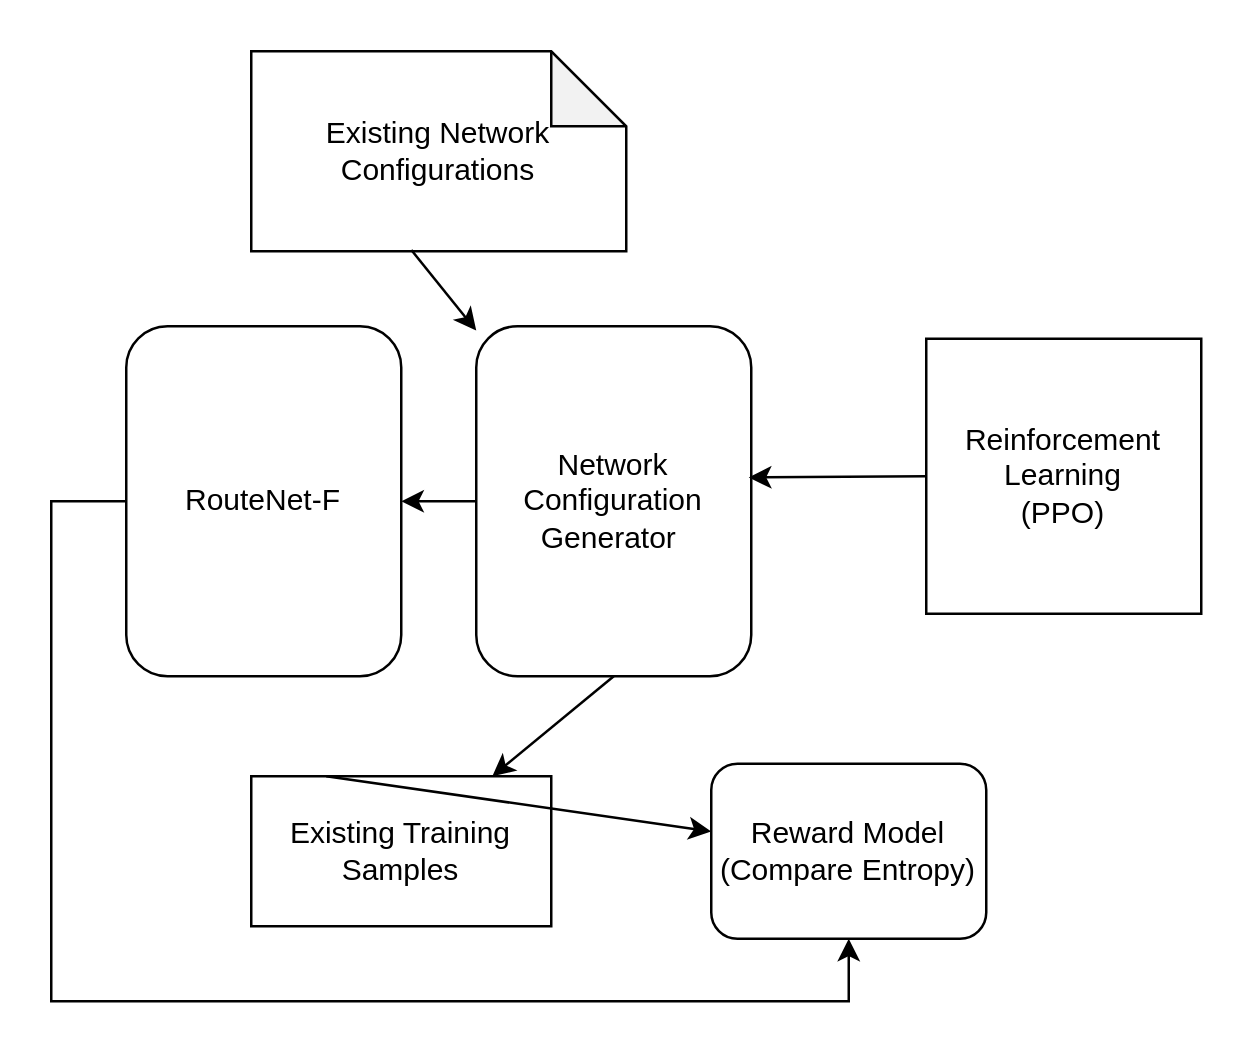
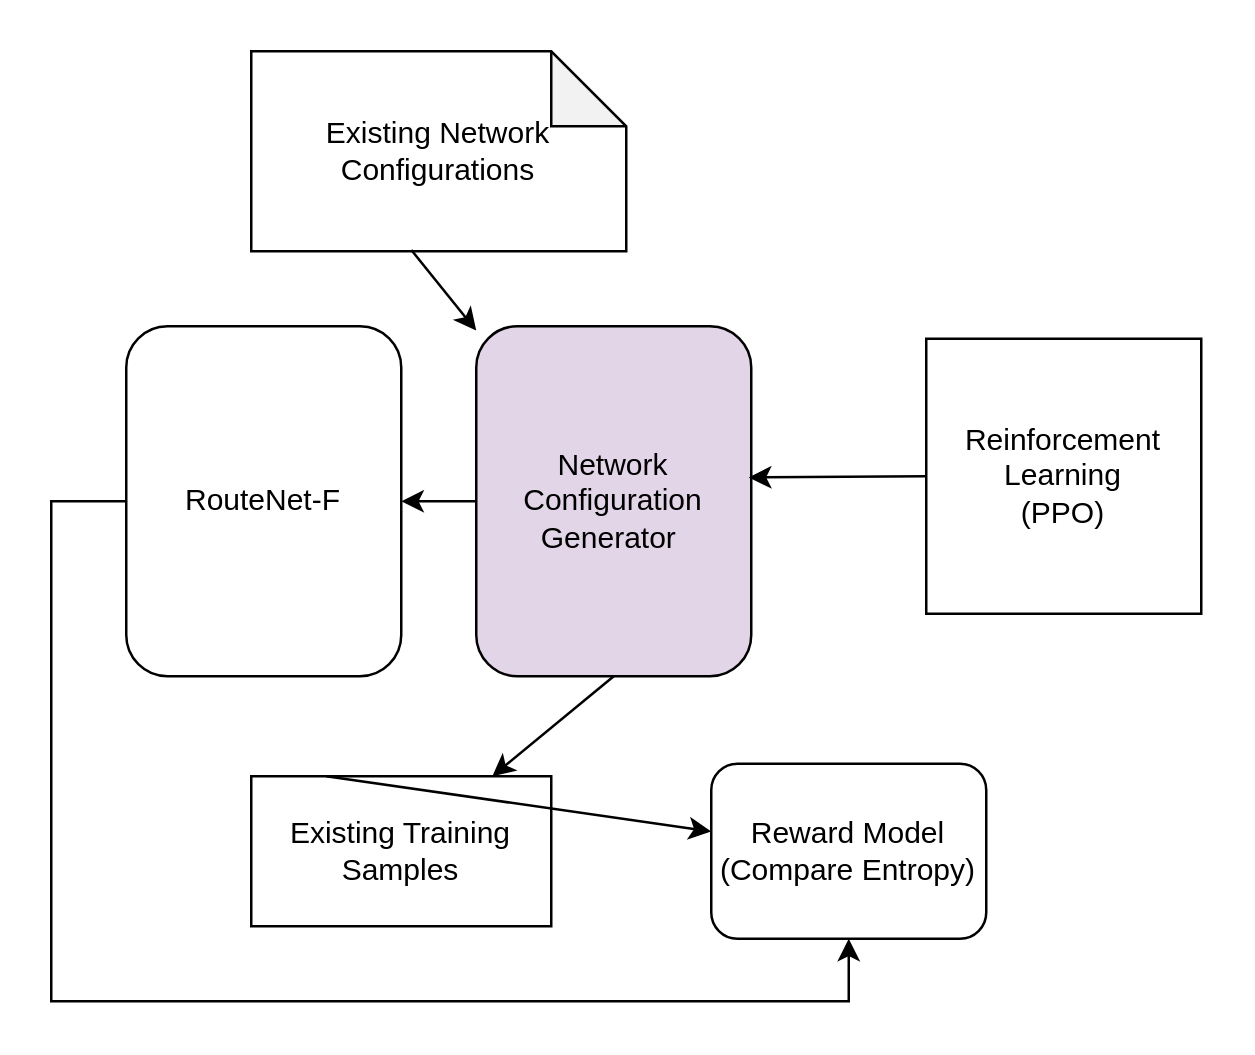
(614, 501) -> (614, 501)
